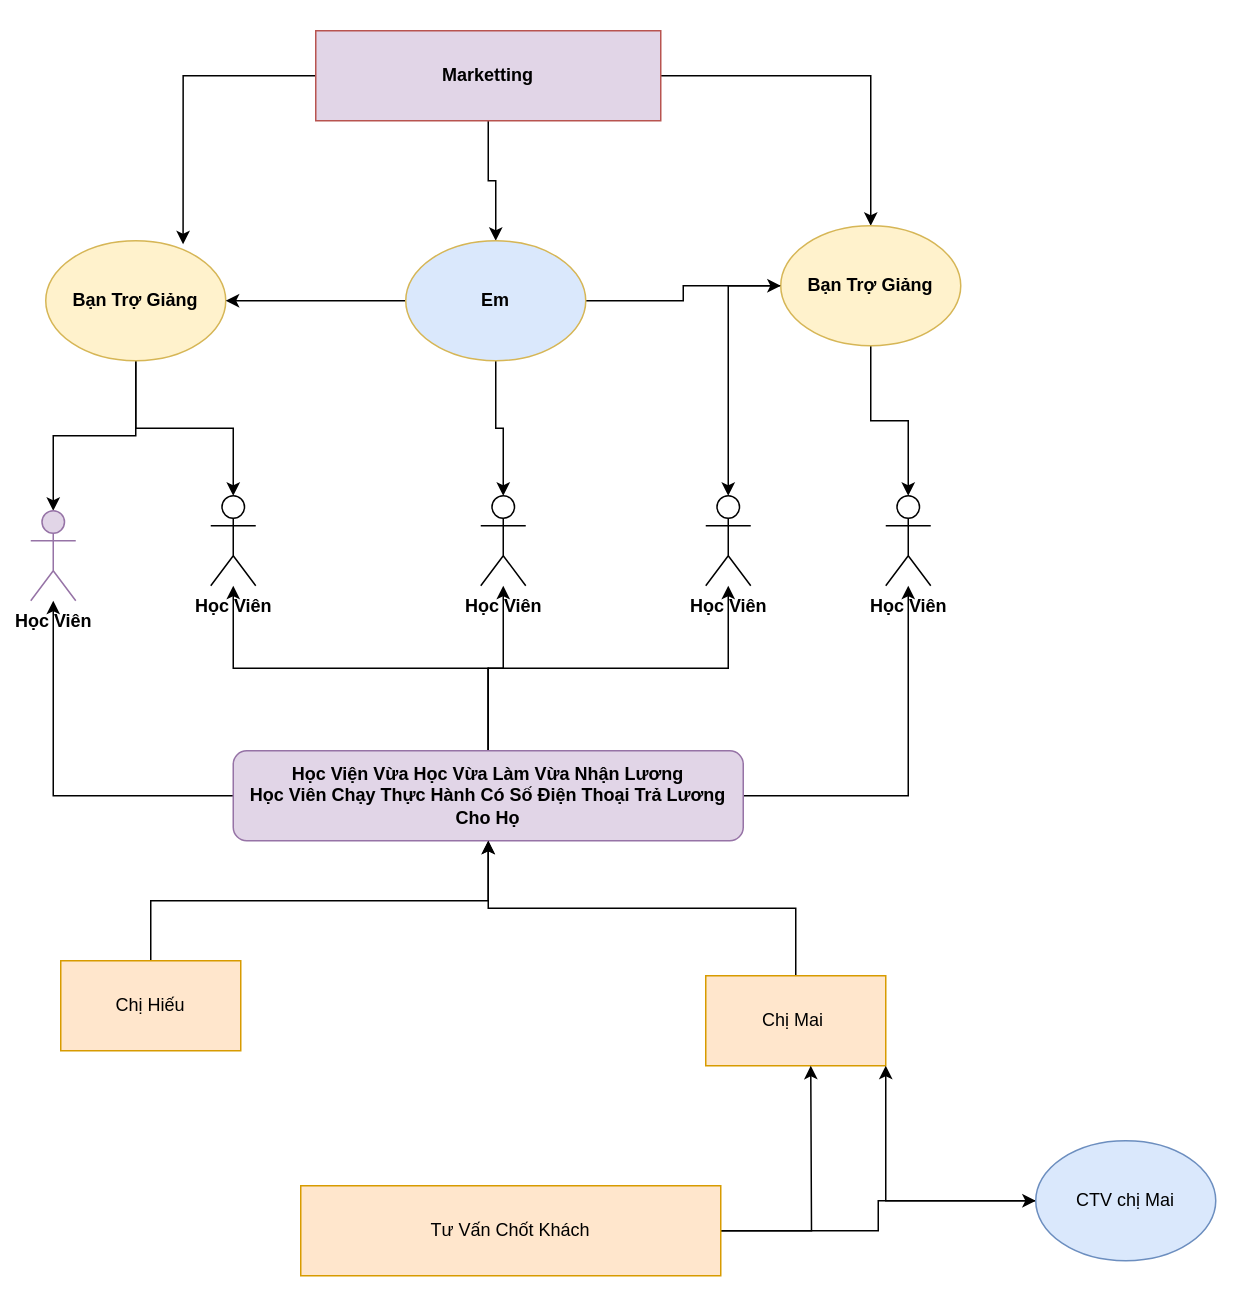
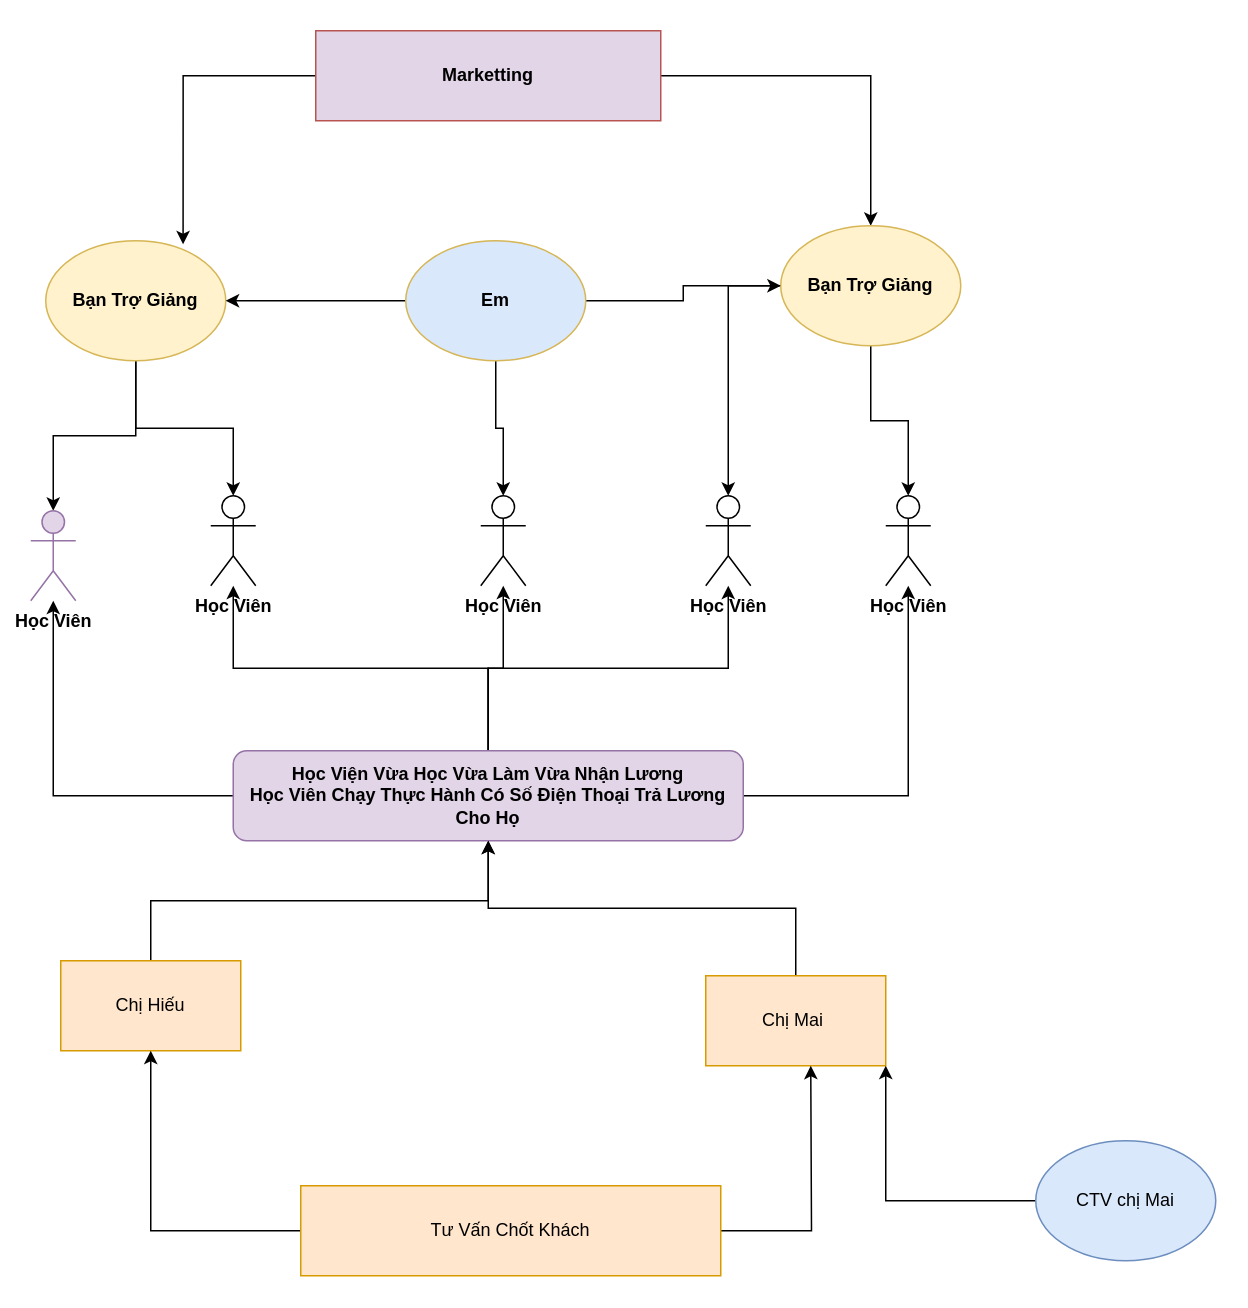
(488, 179) -> none
(863, 1231) -> (151, 1221)
